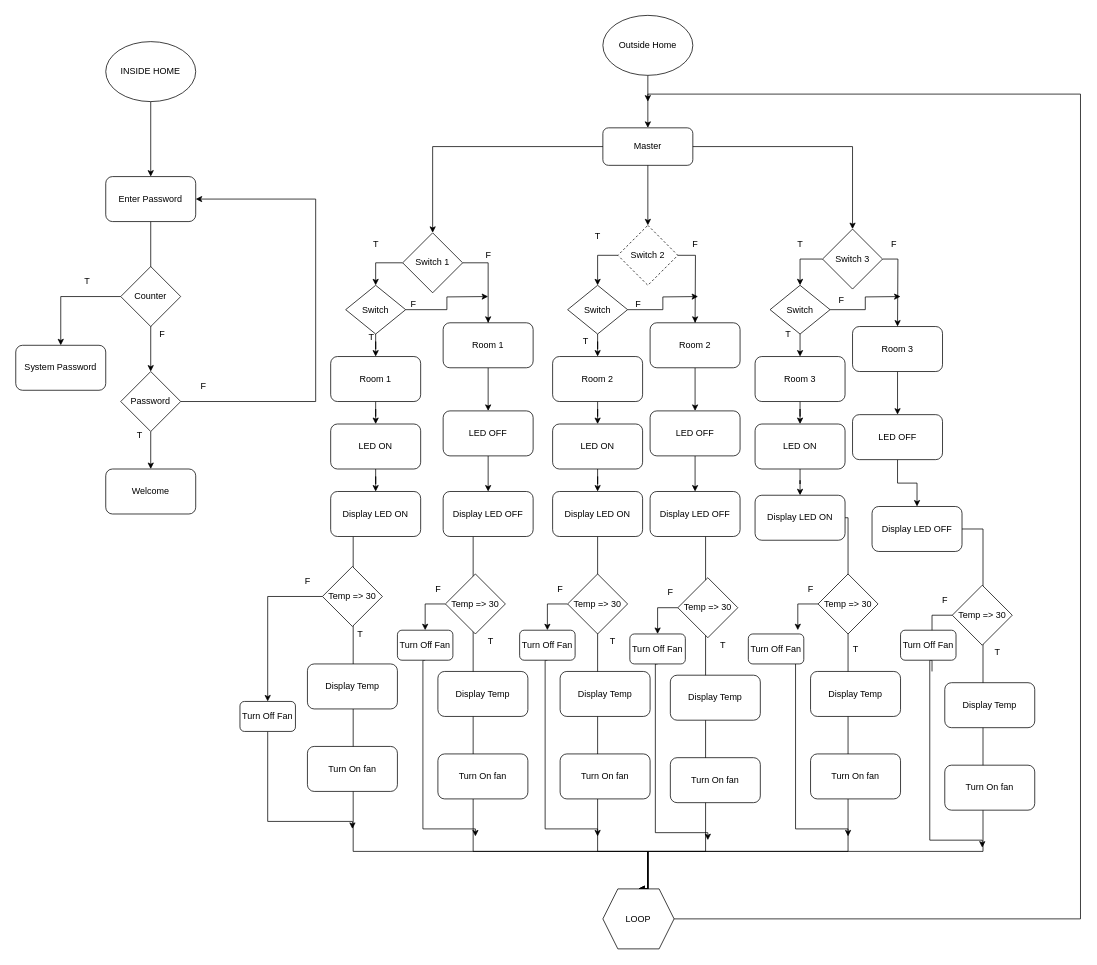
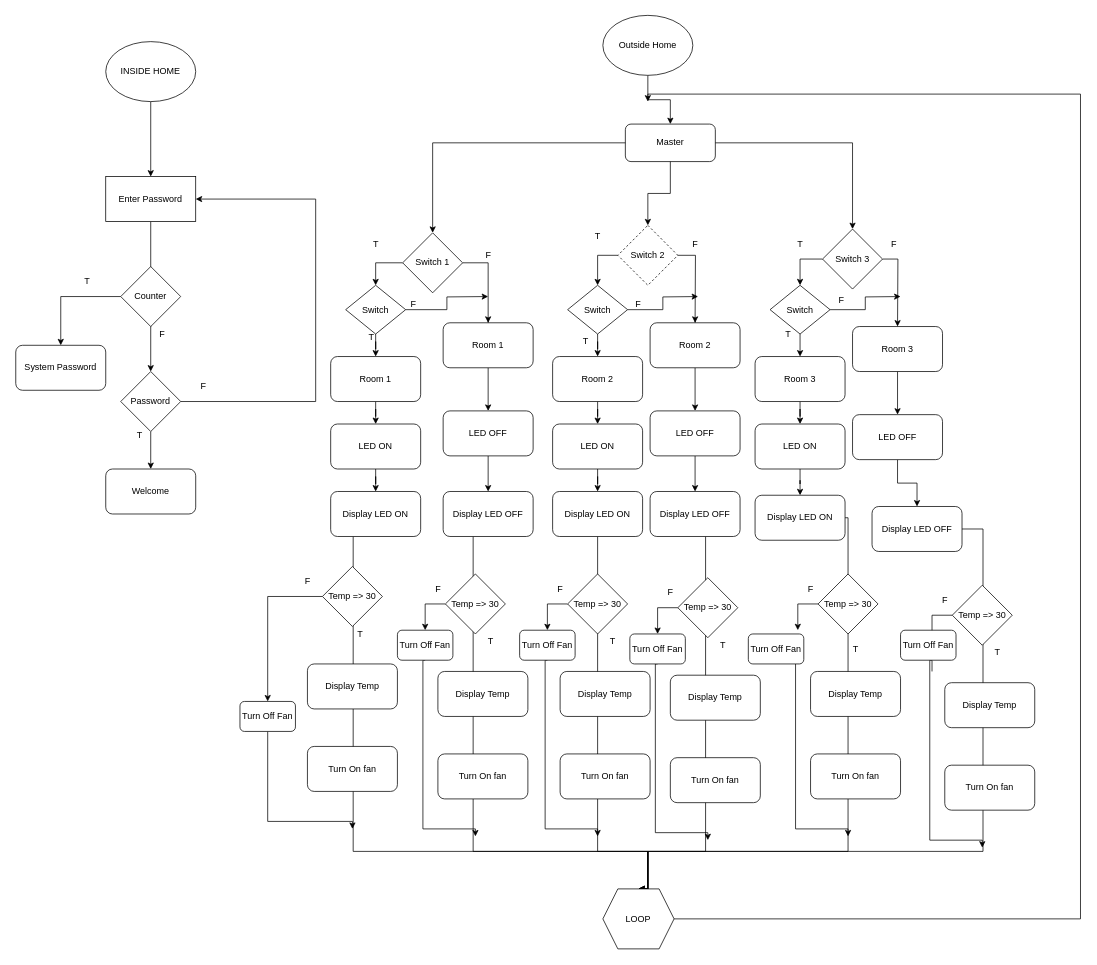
(648, 147) -> (670, 143)
(150, 199) -> (150, 199)
